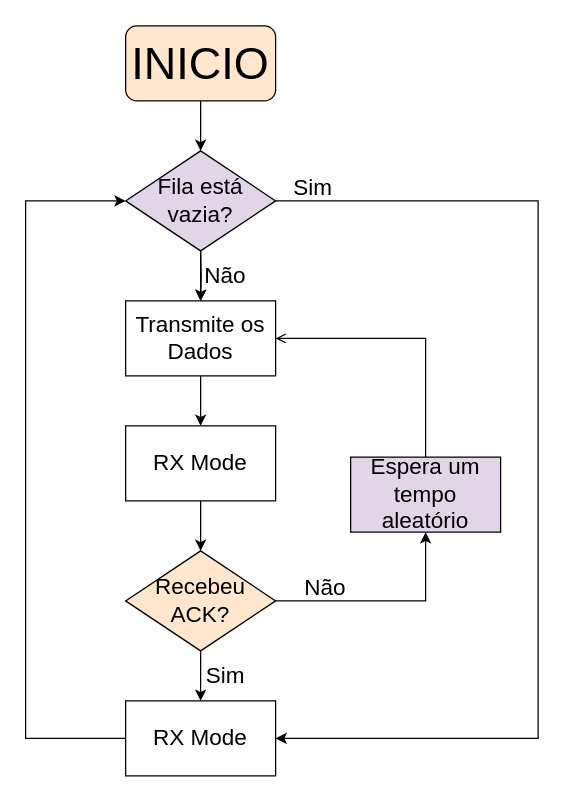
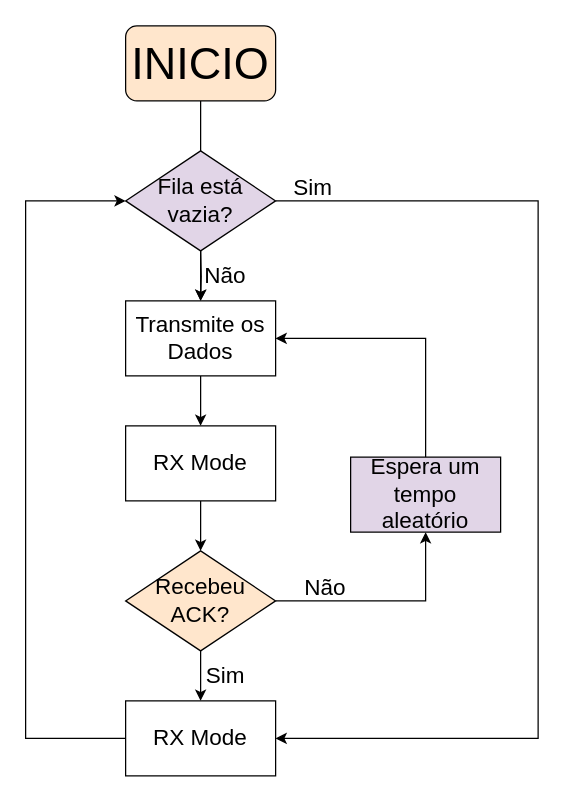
(201, 141) -> (201, 144)
(283, 338) -> (285, 338)
